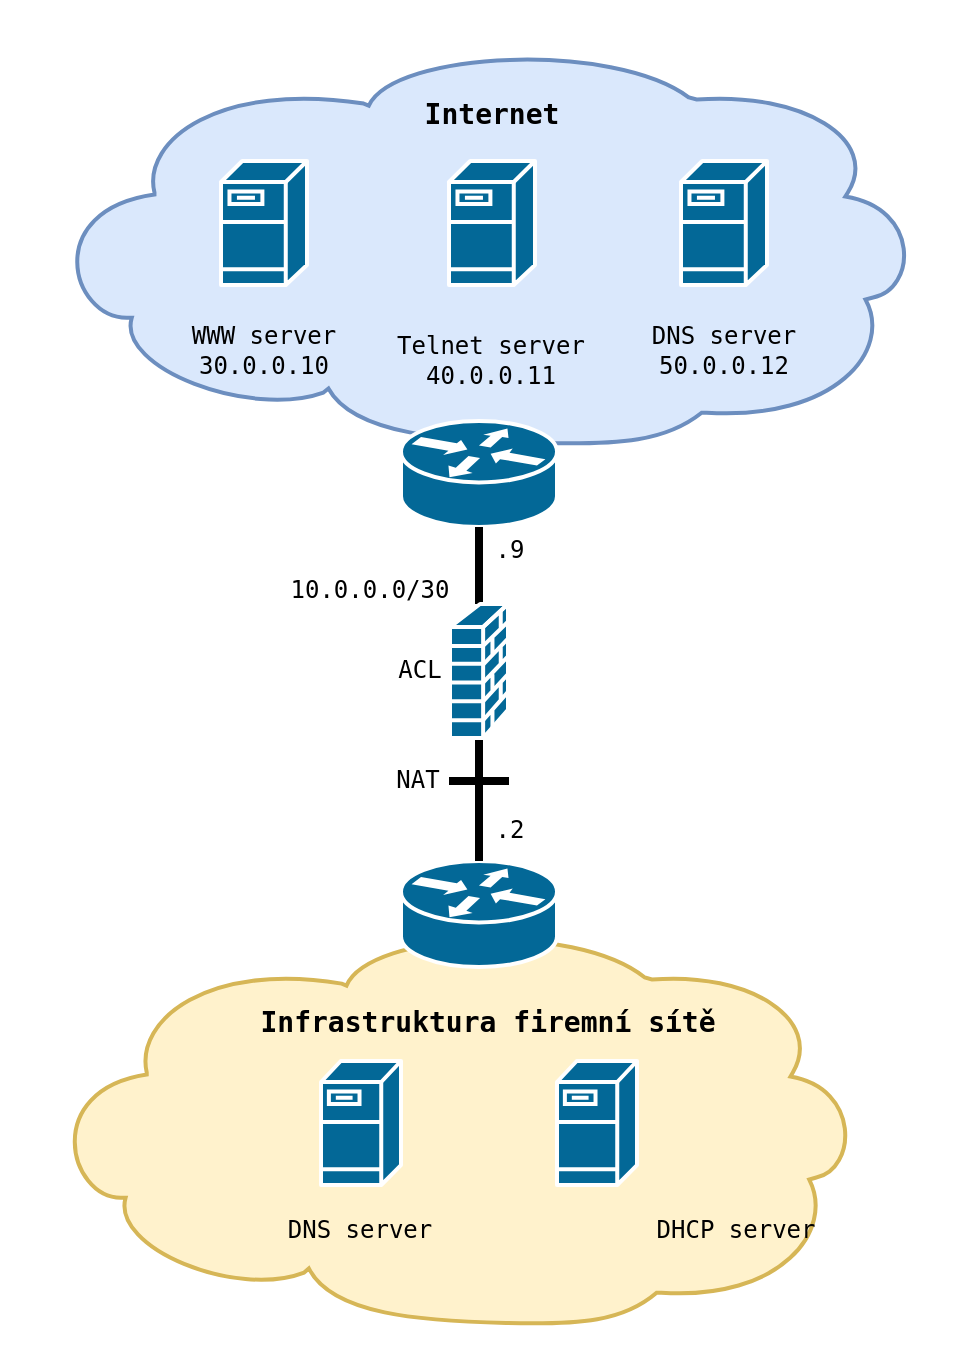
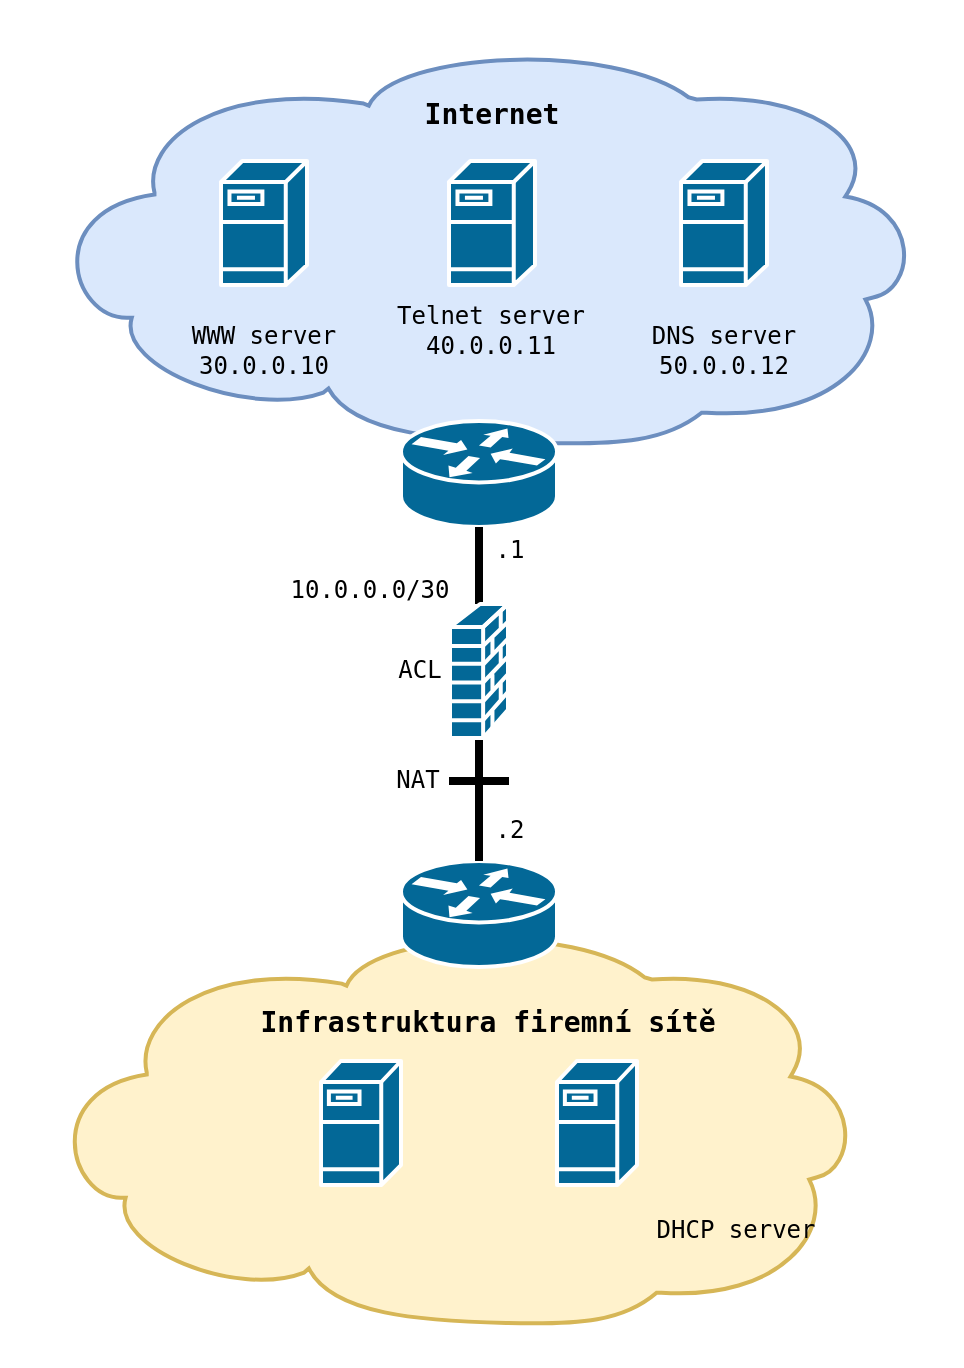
(492, 361) -> (492, 331)
(511, 551) -> (511, 551)
(361, 1231) -> none
